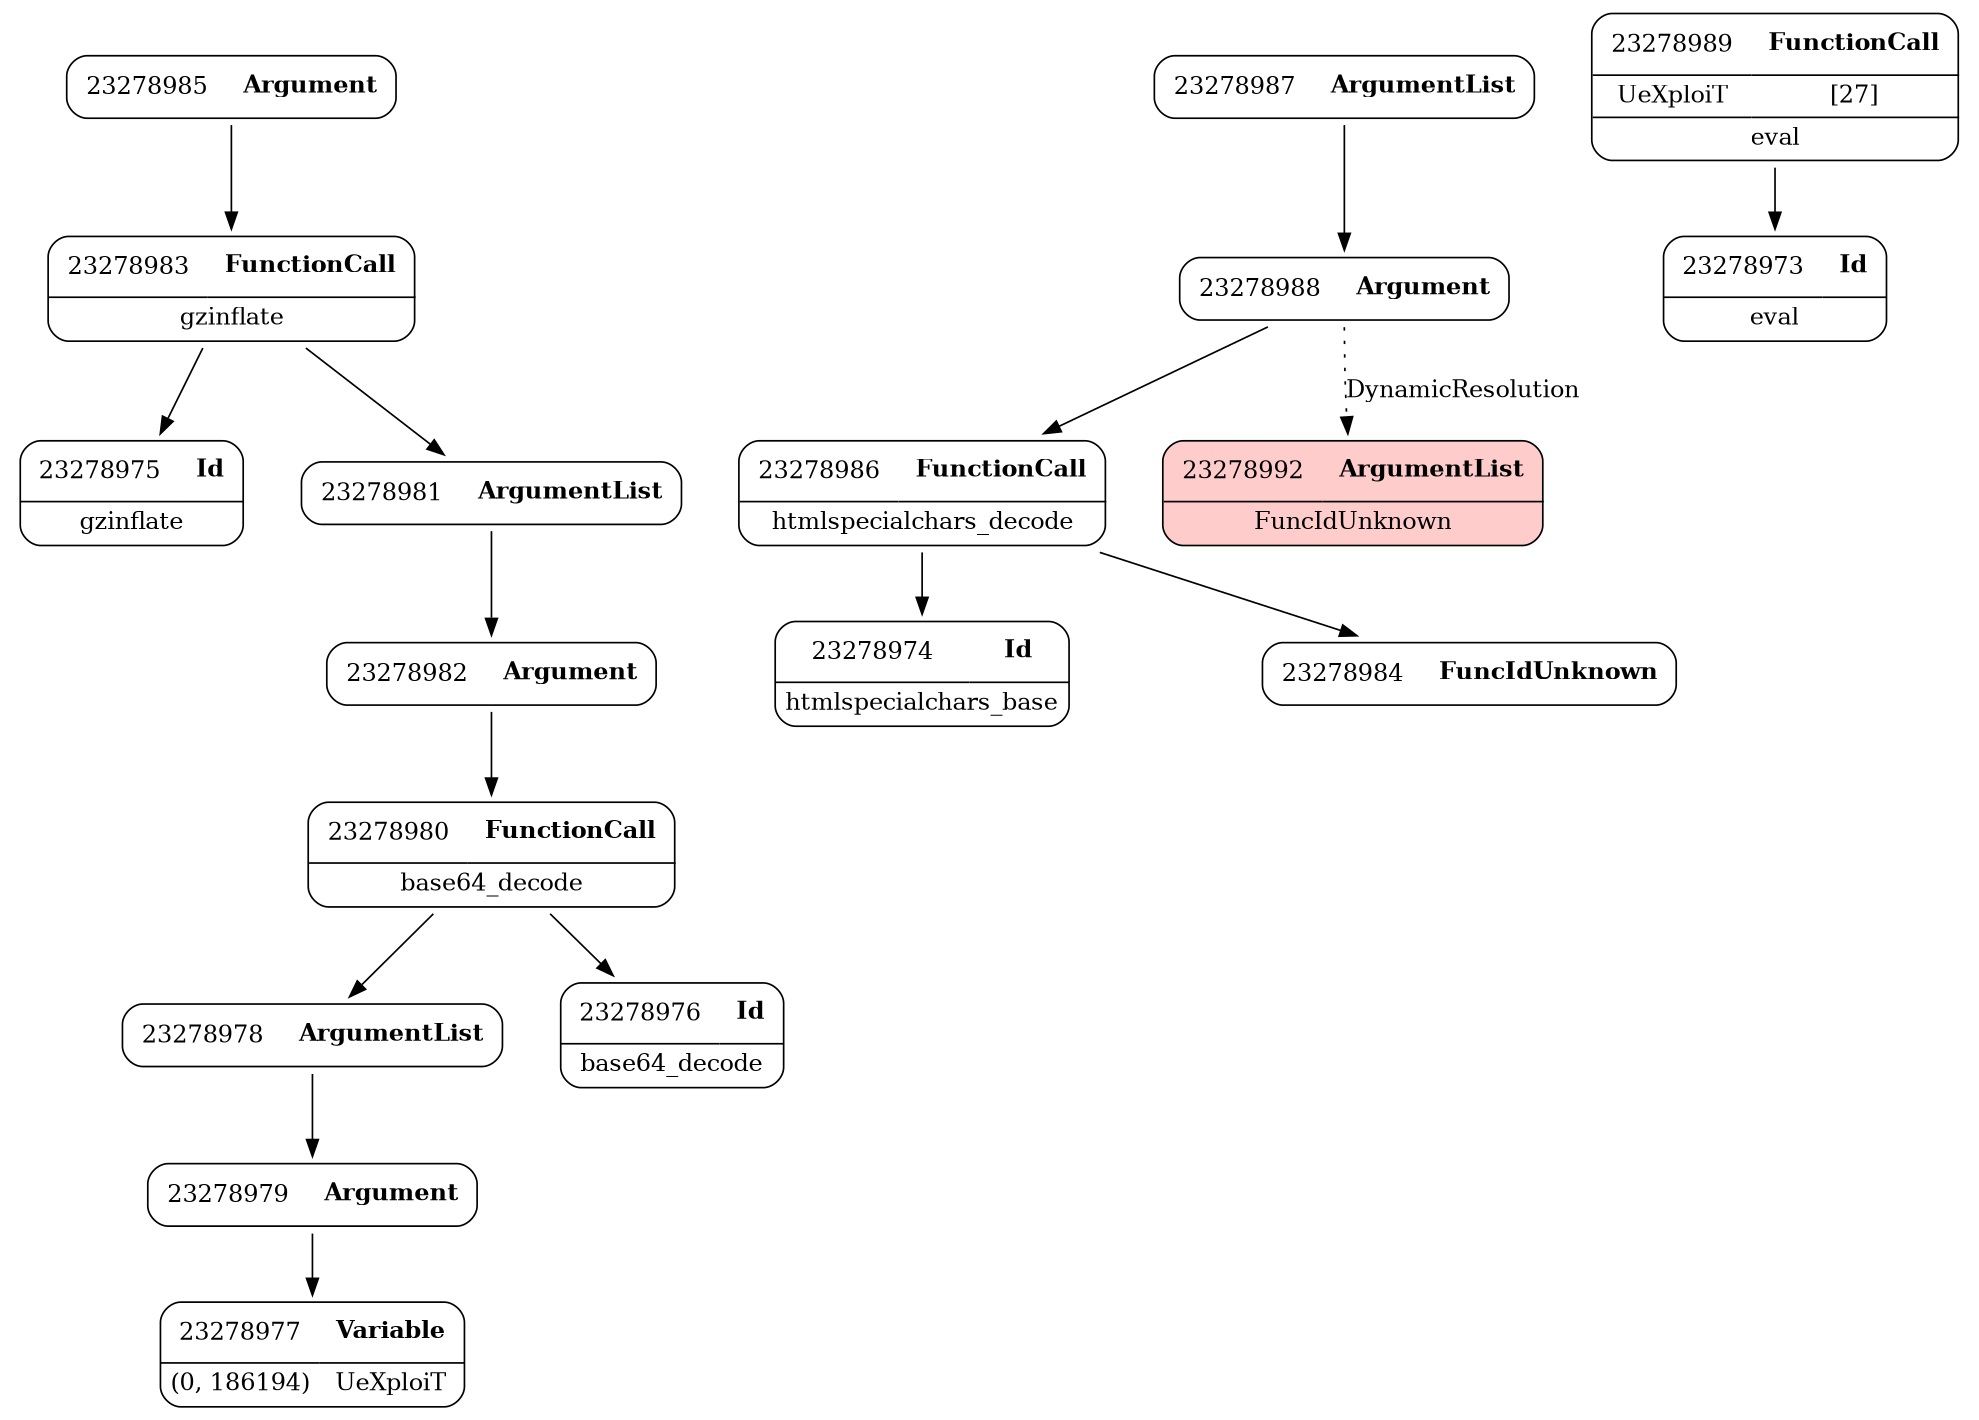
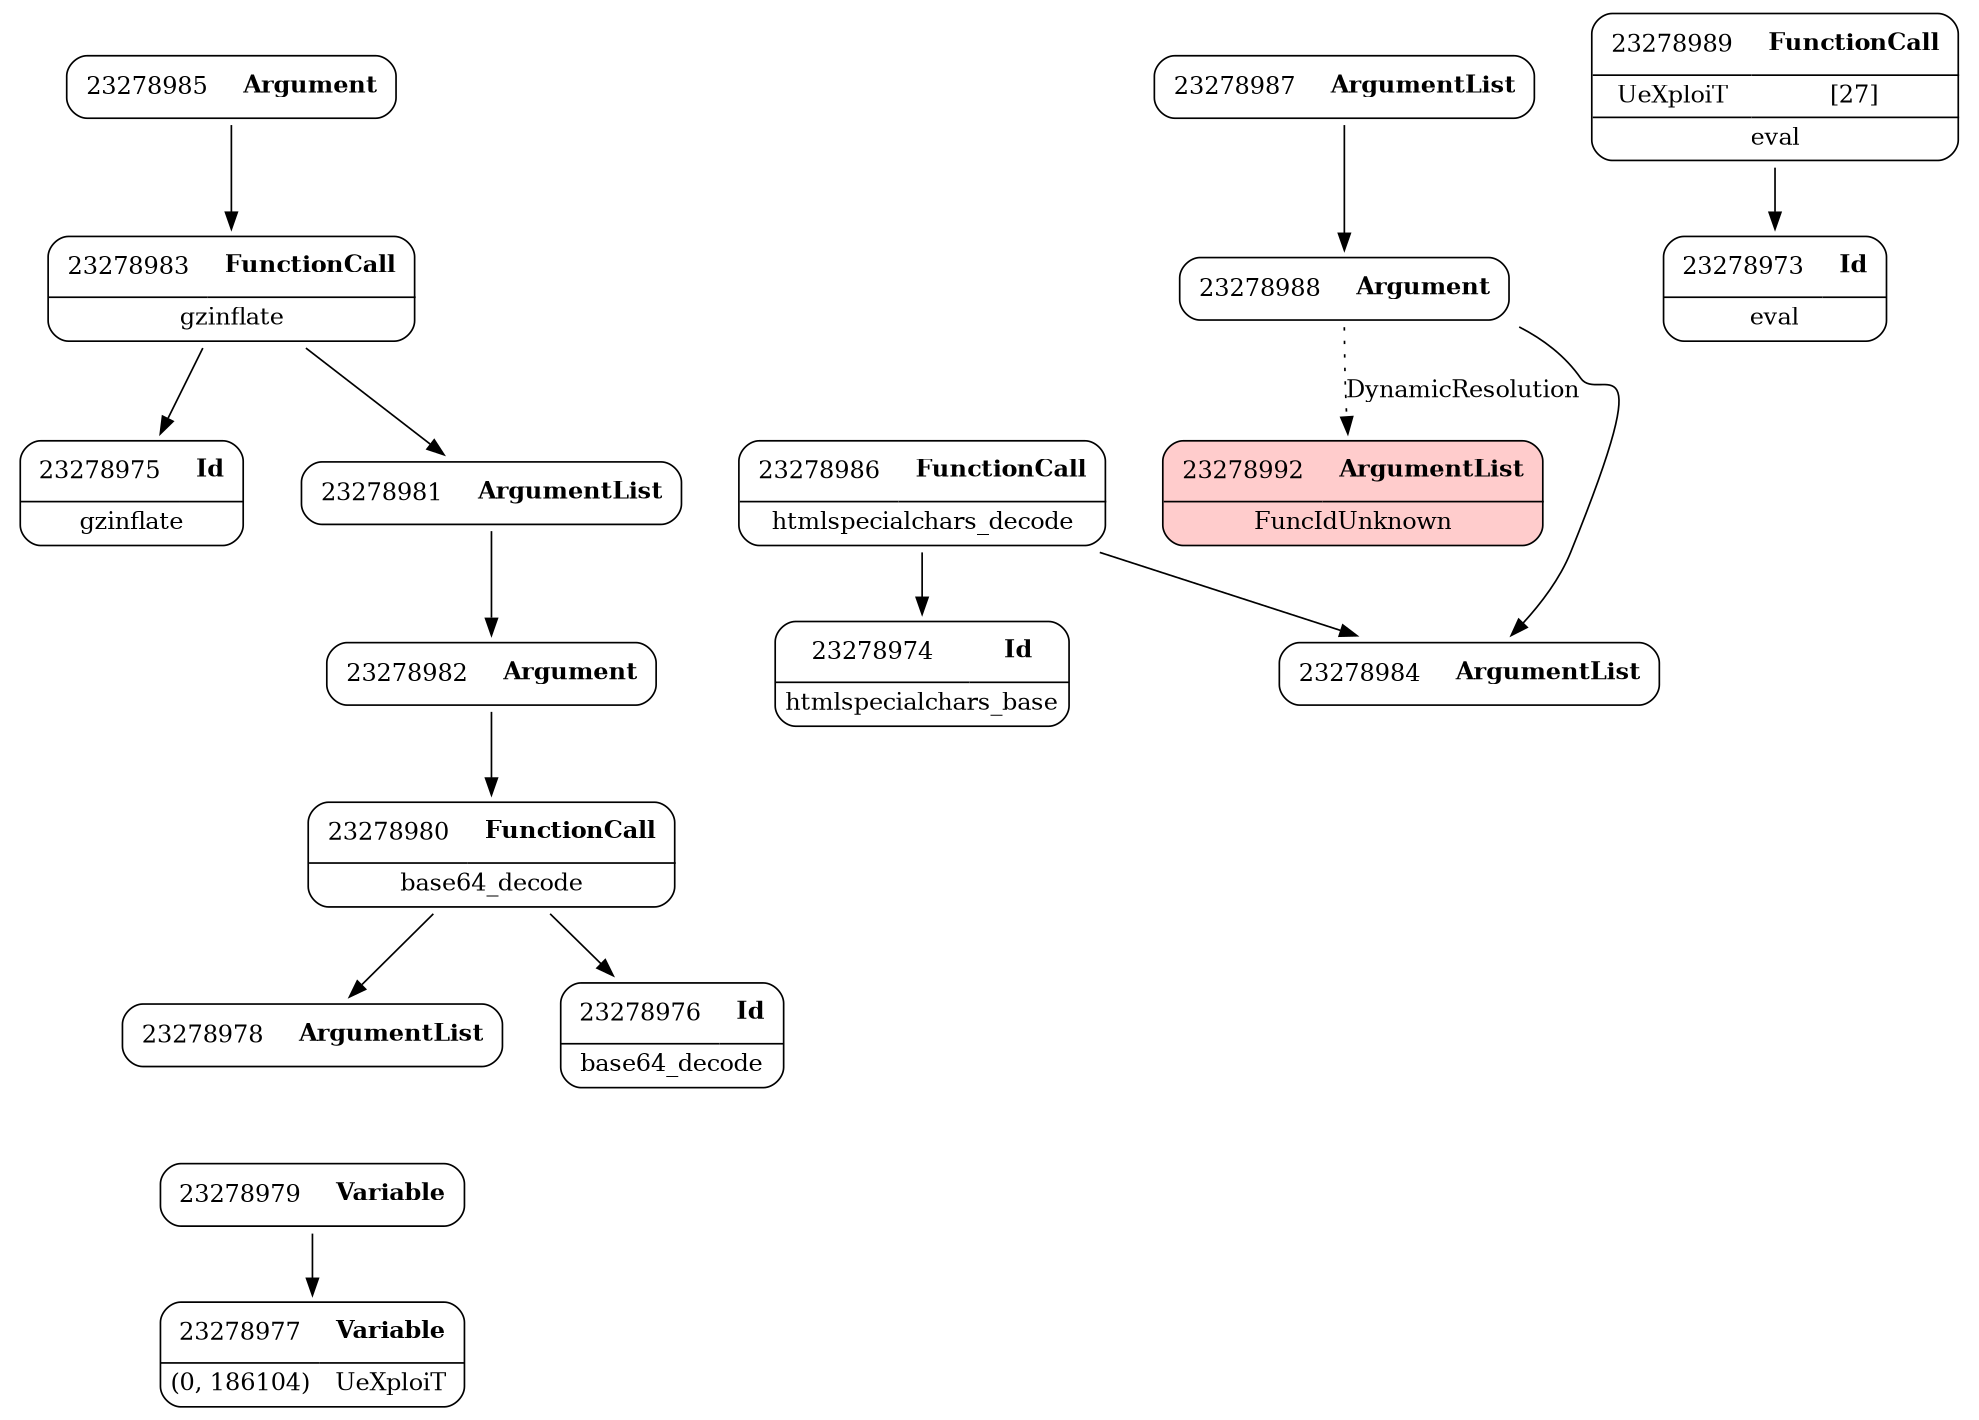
(1163, 377) -> (1606, 456)
(1549, 672) -> (1549, 672)
(312, 1107) -> none
(392, 1193) -> (391, 1193)
(241, 1383) -> (241, 1383)
